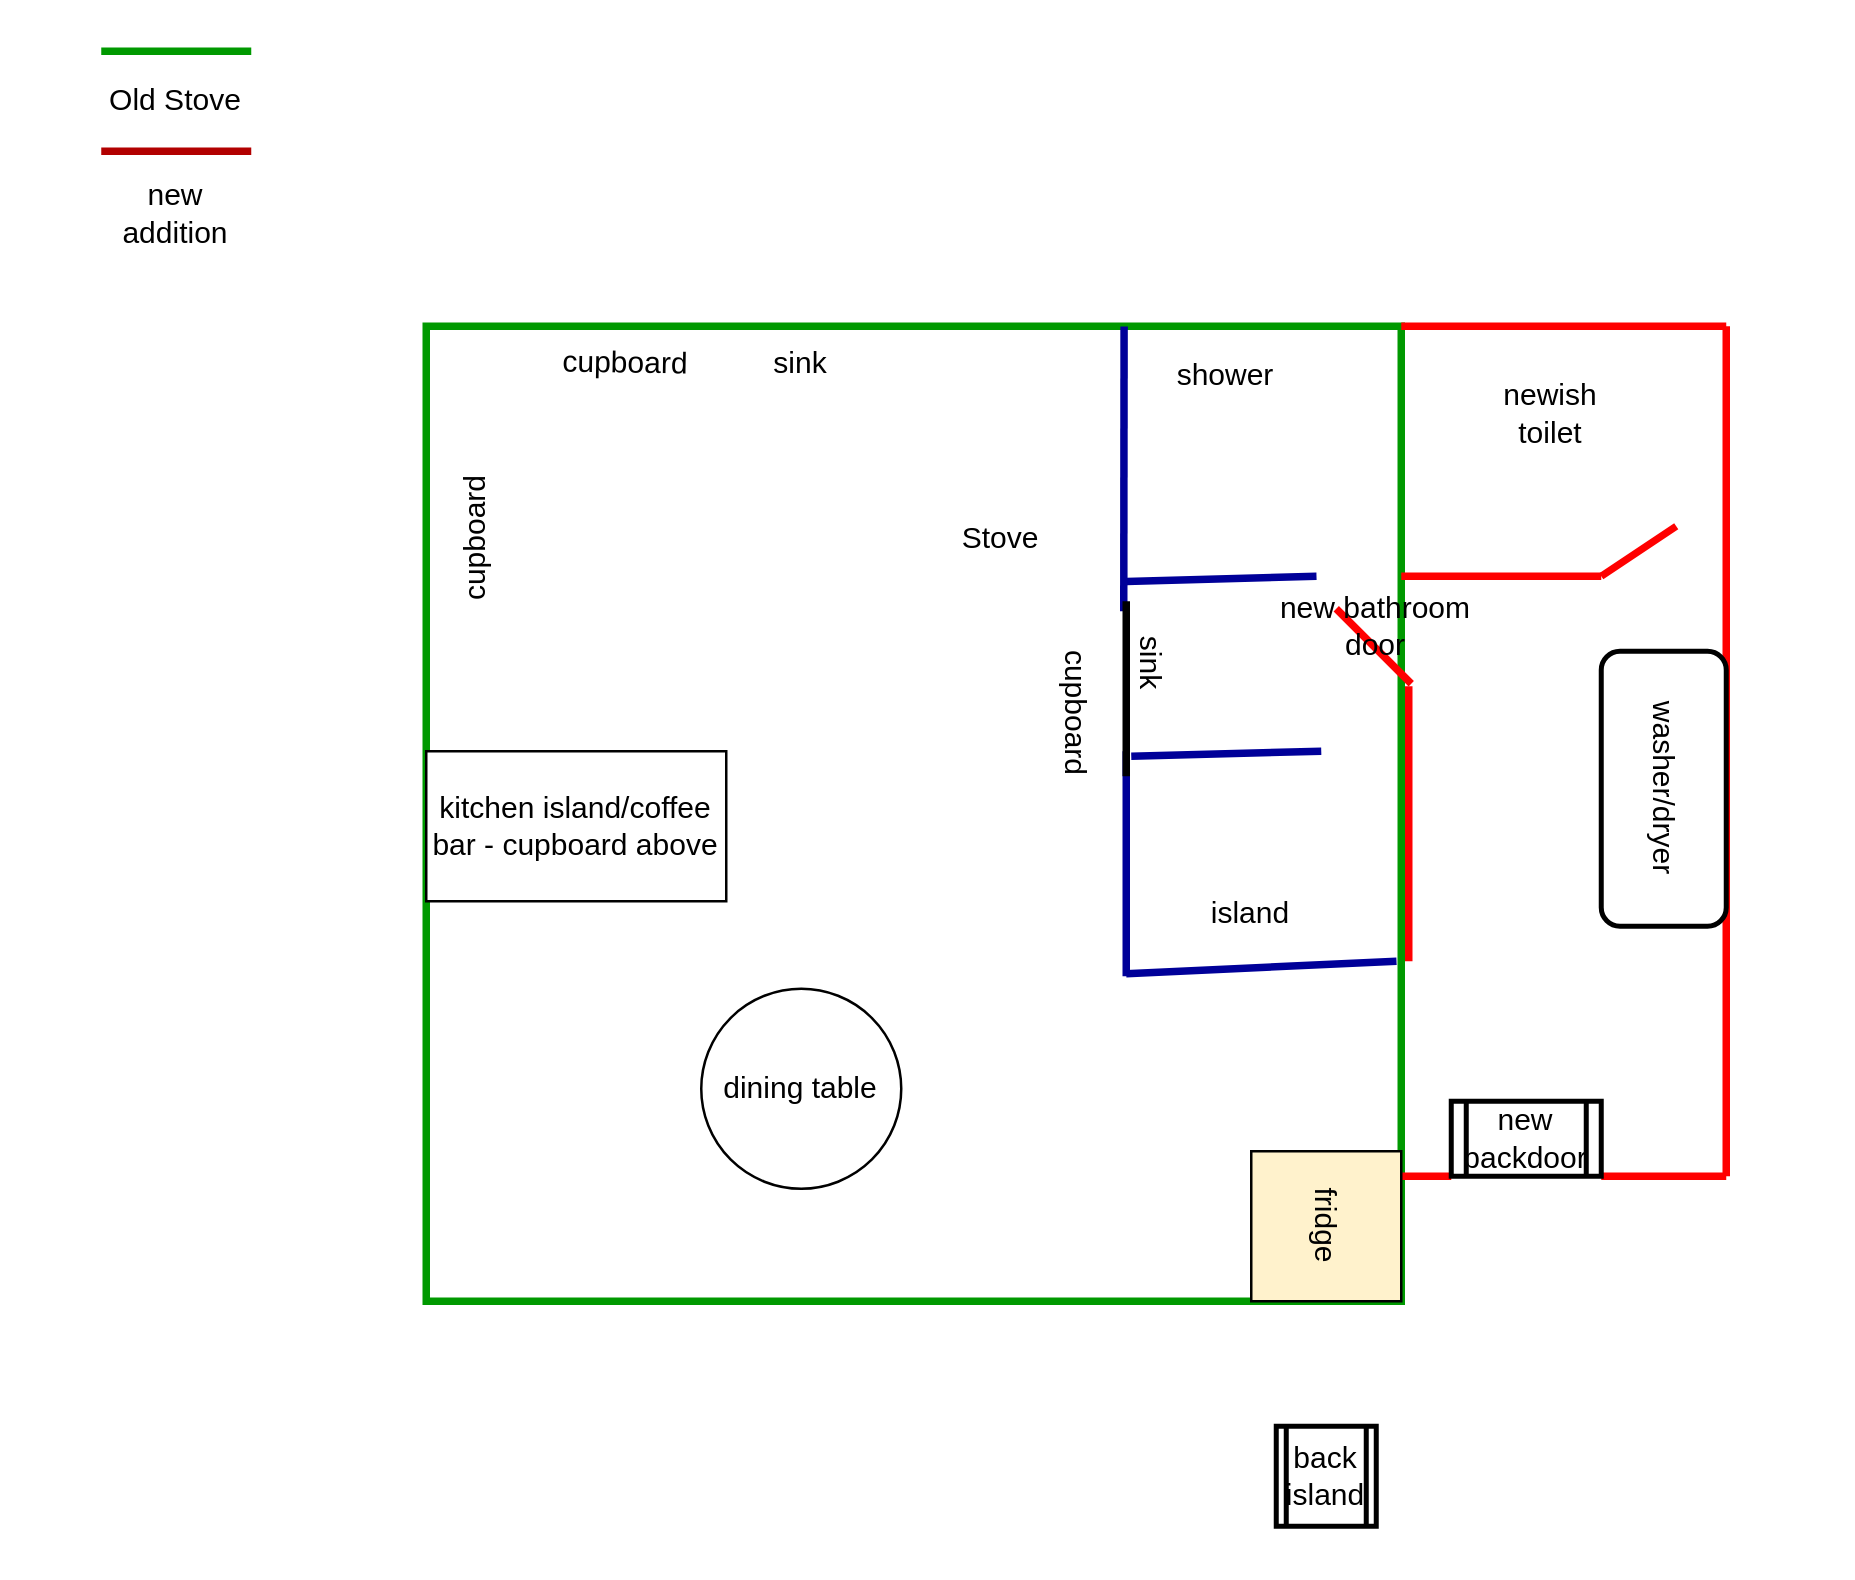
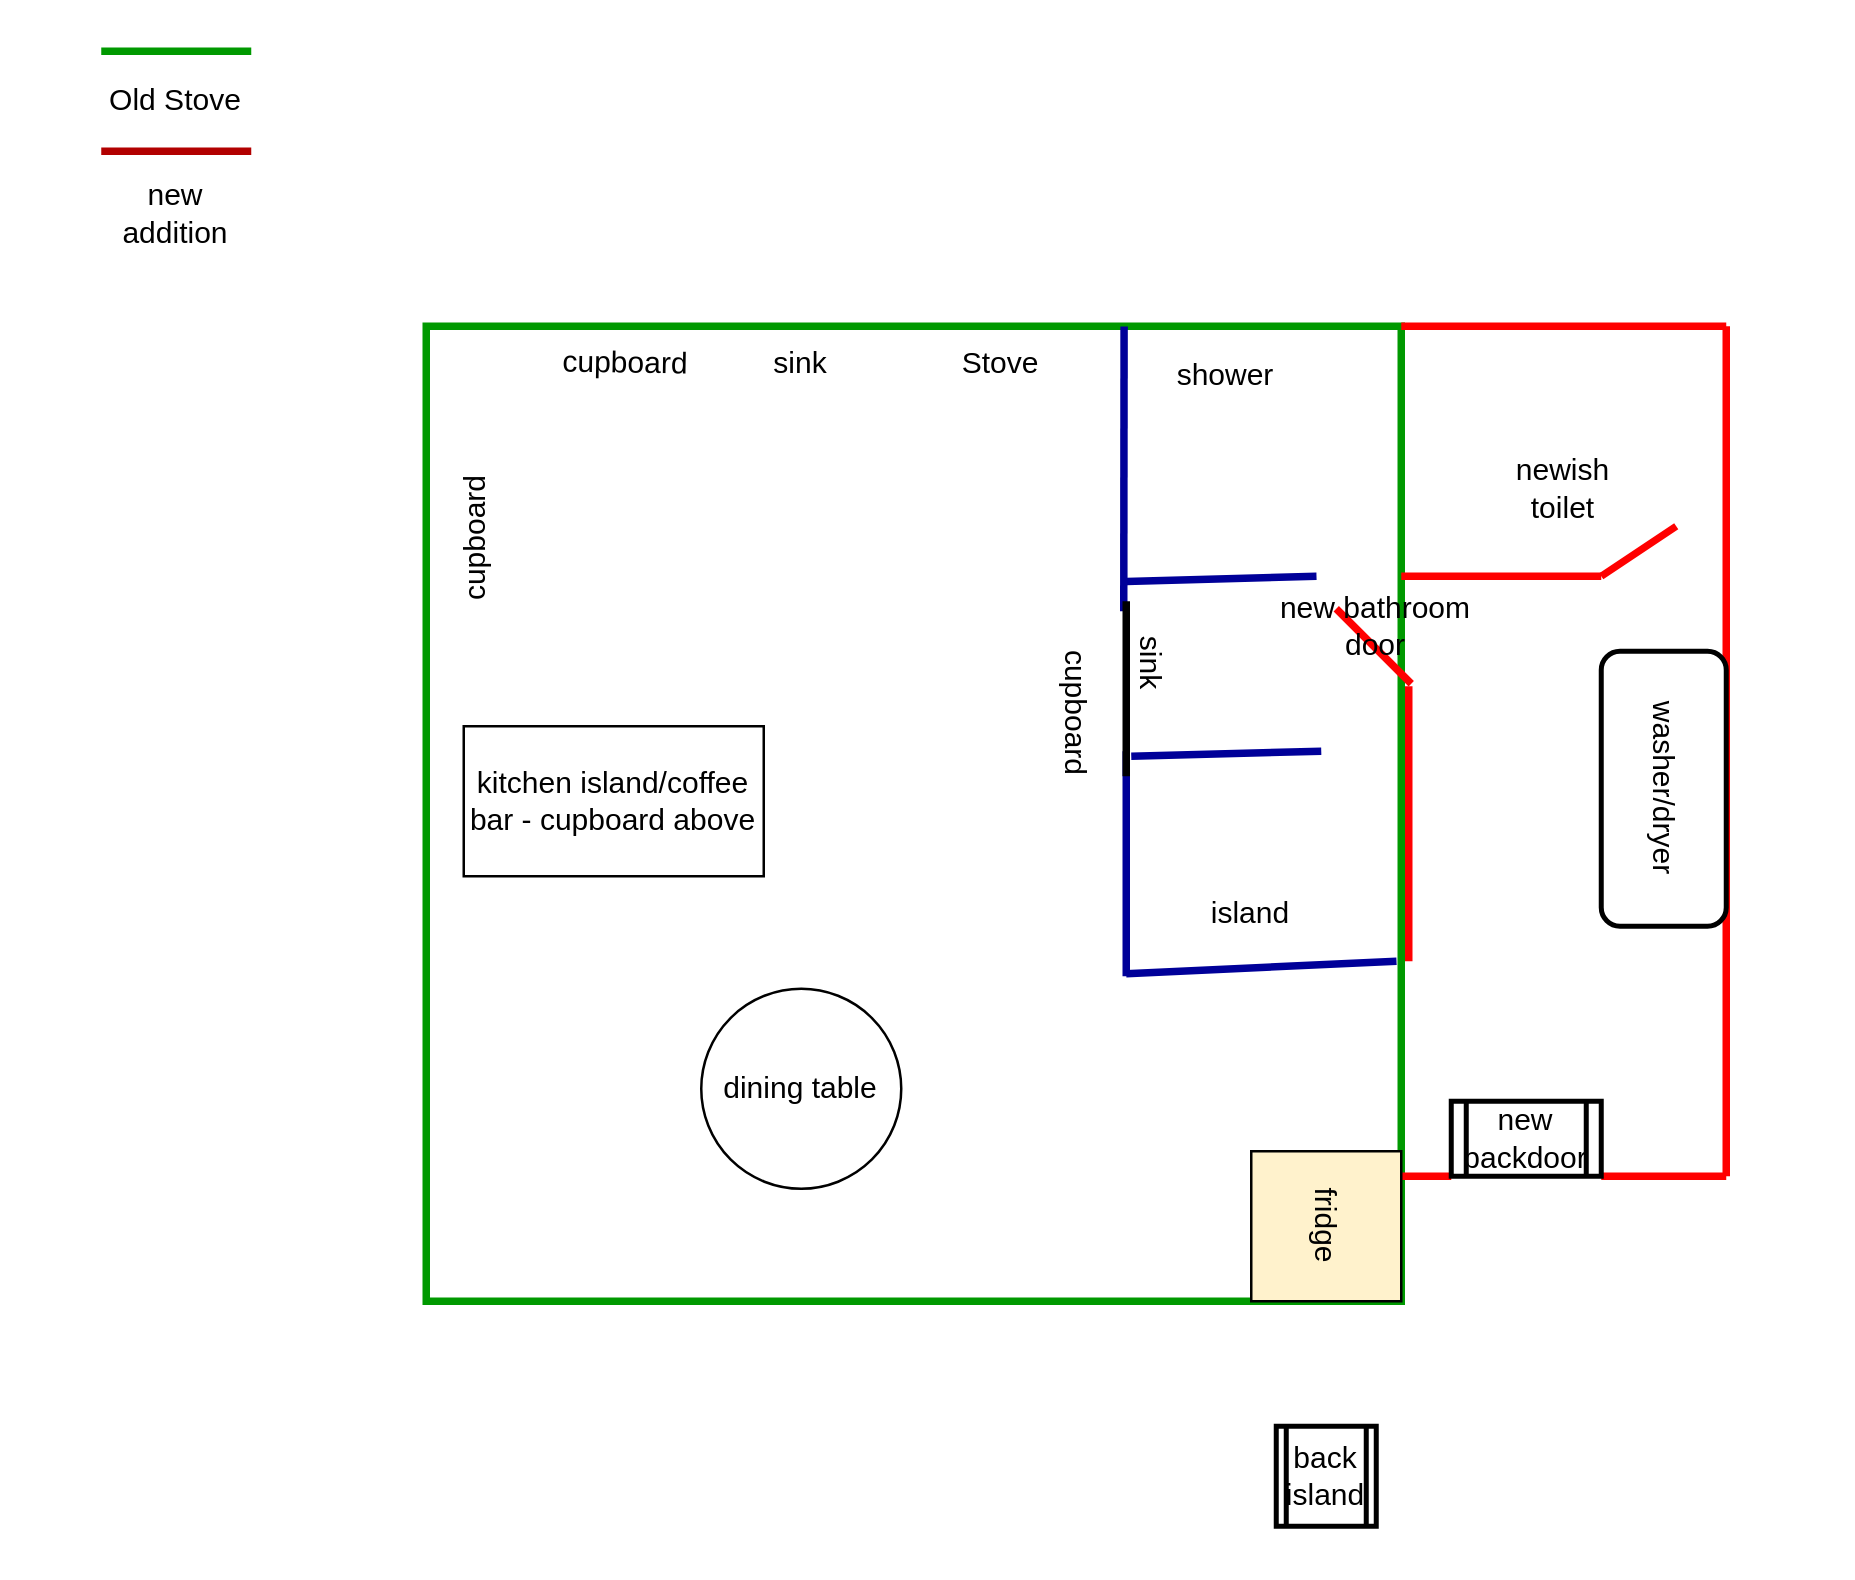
(1551, 414) -> (1564, 489)
(1001, 539) -> (1001, 364)
(576, 826) -> (614, 801)
